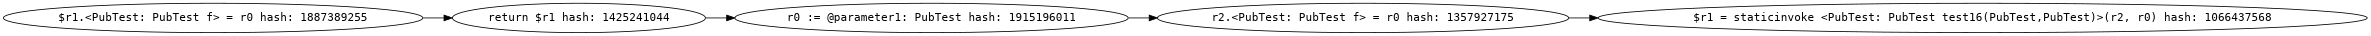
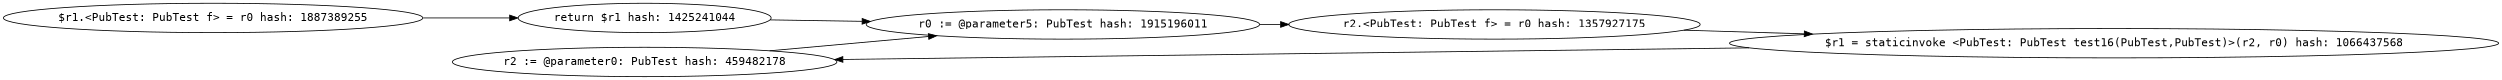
(932, 18) -> (1063, 24)
none -> (645, 62)
